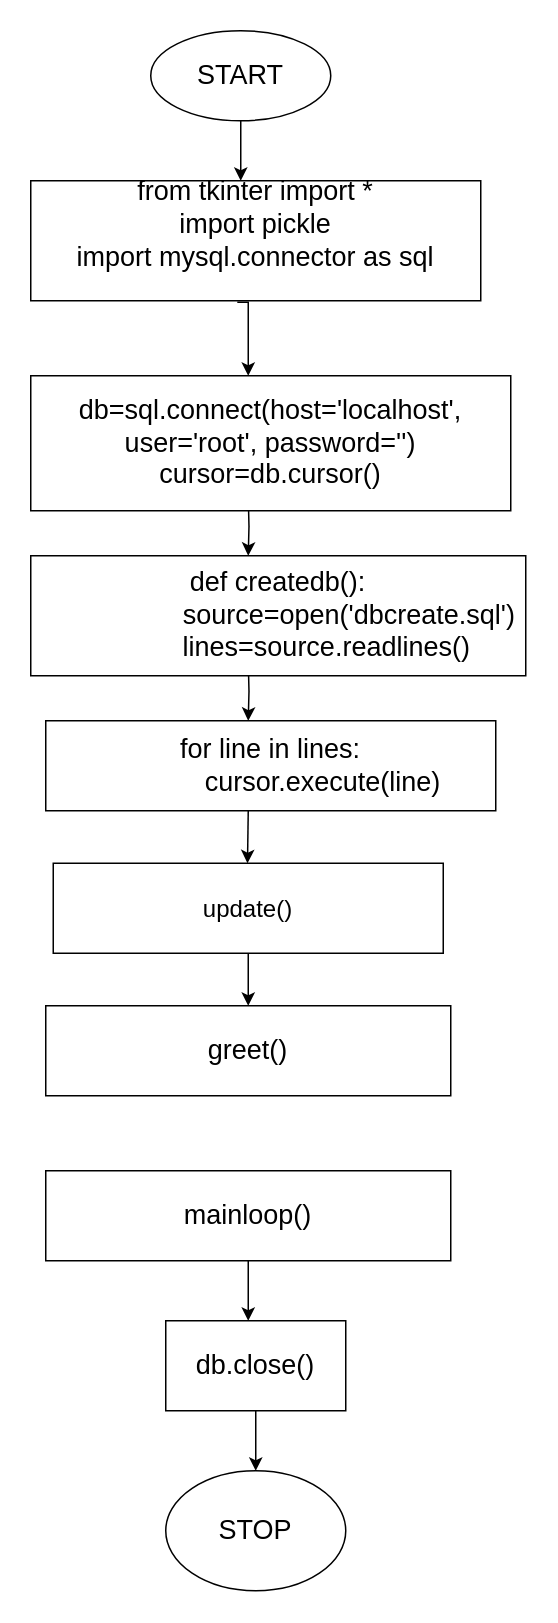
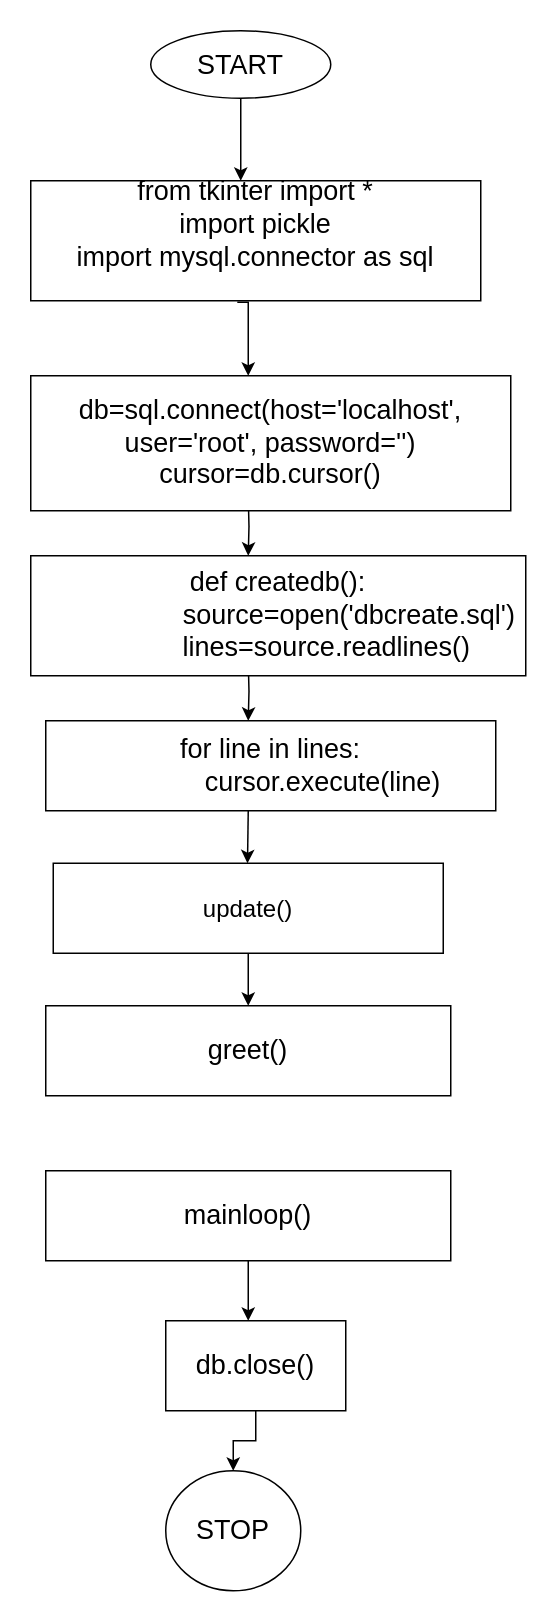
(241, 76) -> (241, 65)
(256, 1531) -> (233, 1531)
